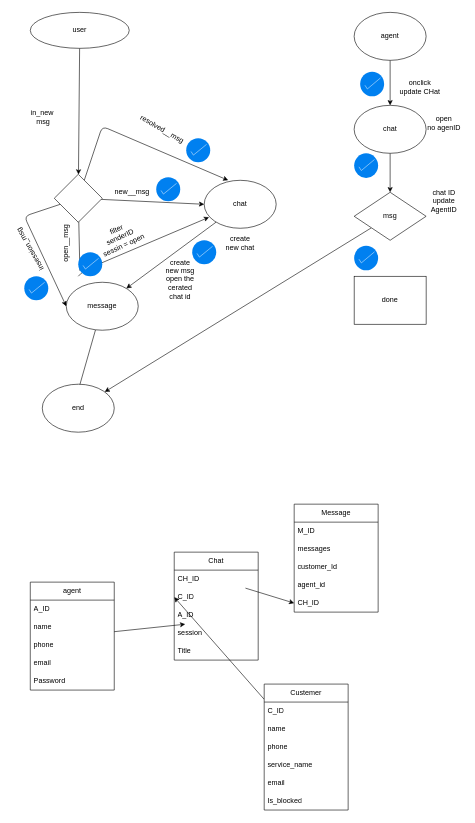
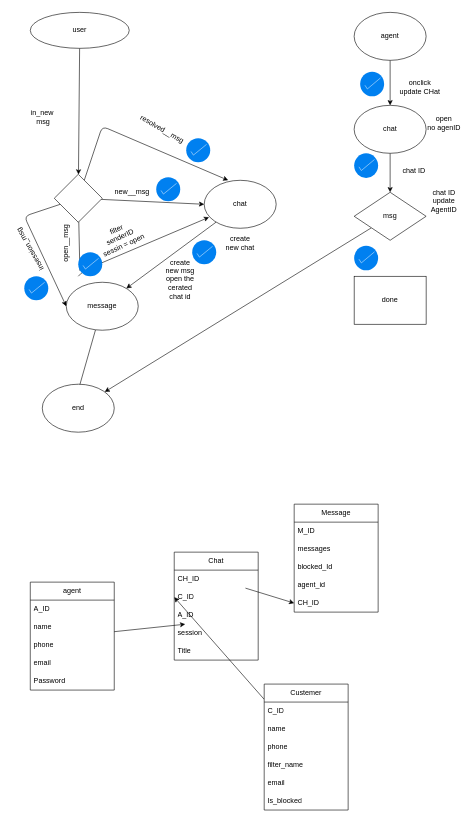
none -> (414, 171)
(320, 567) -> (317, 567)
(291, 765) -> (288, 765)
